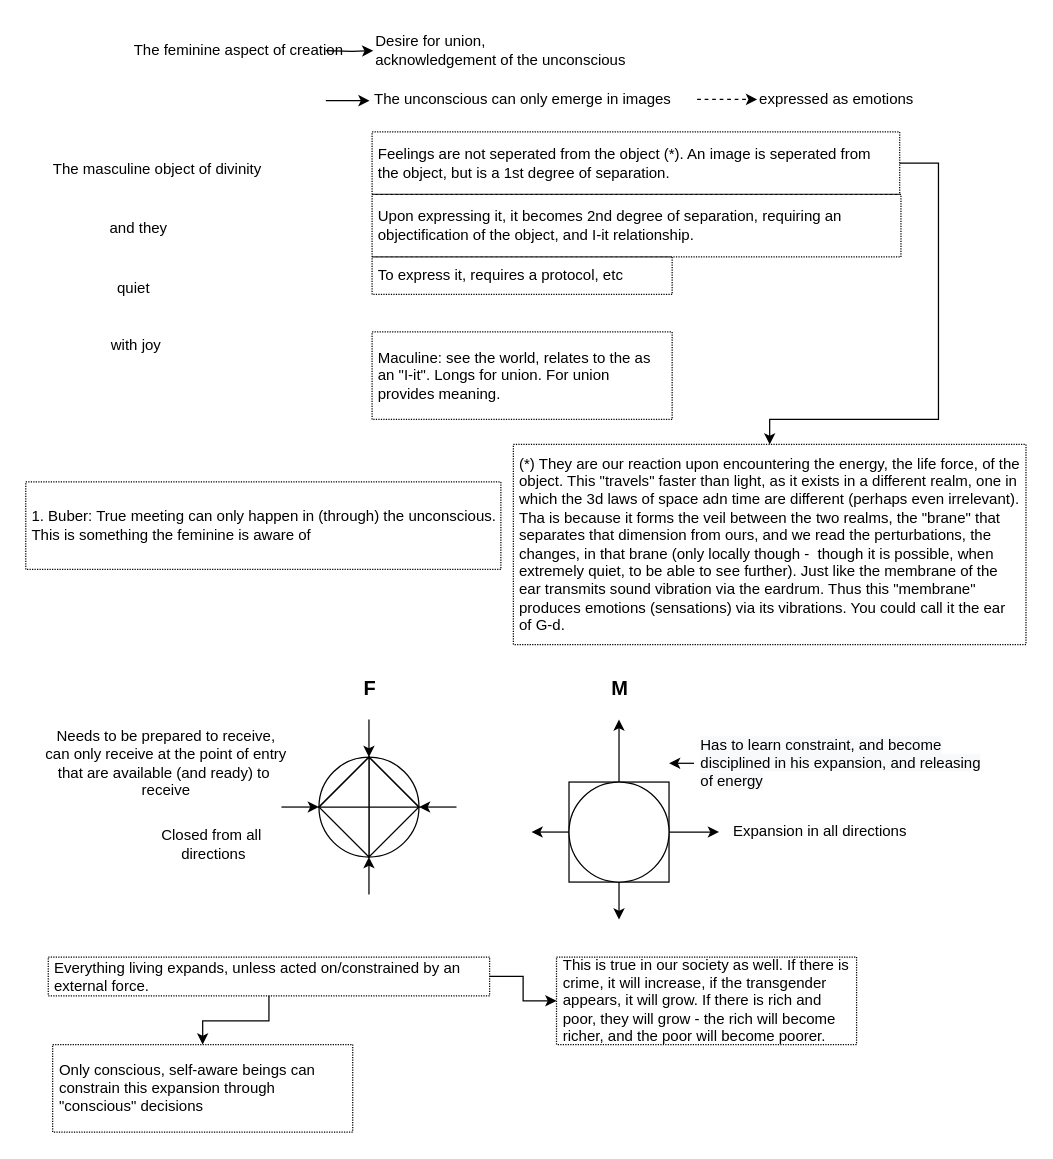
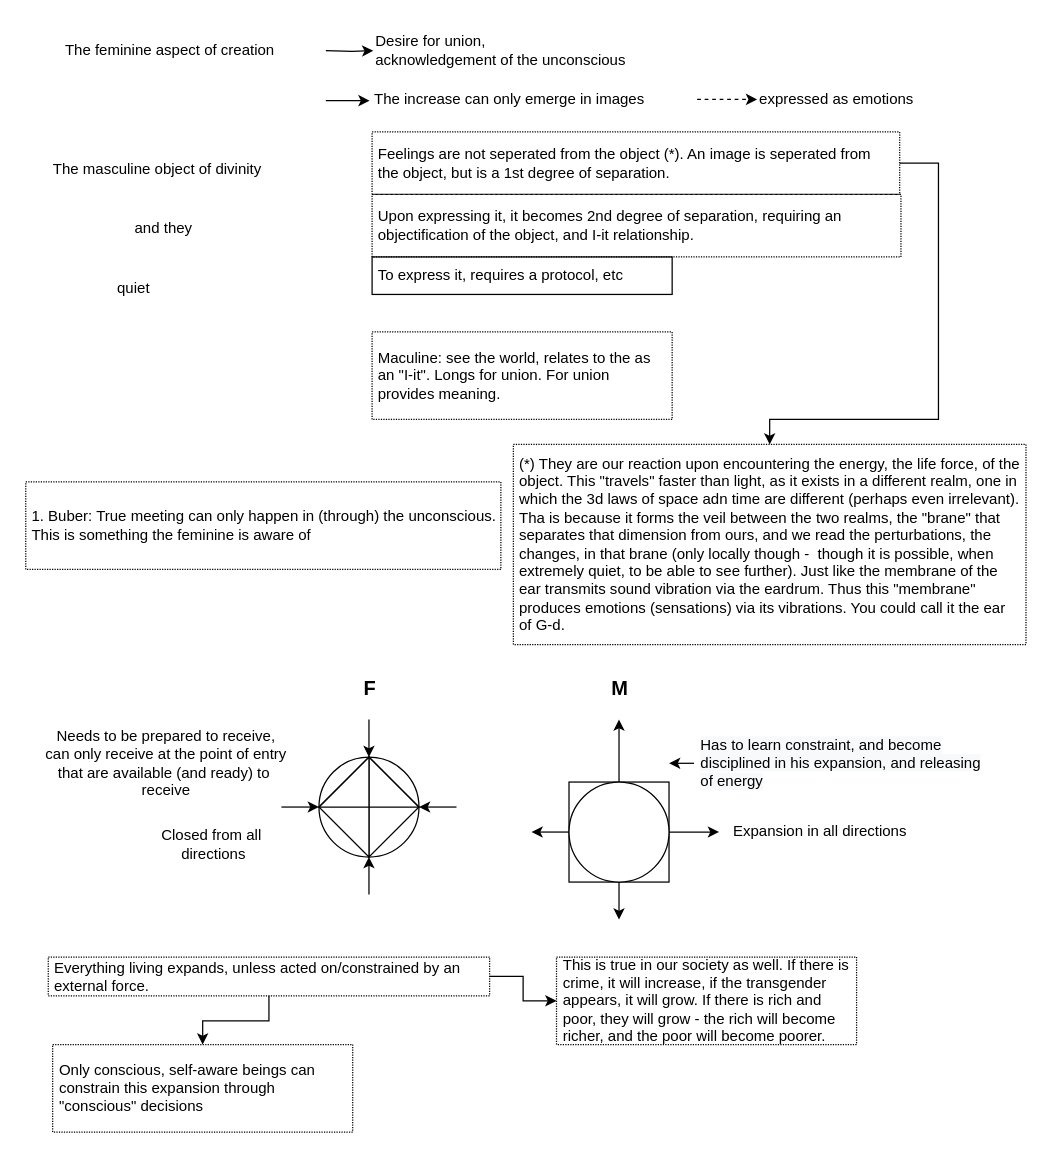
(238, 51) -> (169, 51)
(527, 99) -> (514, 99)
(138, 228) -> (163, 228)
(522, 276) -> (522, 276)
(136, 346) -> none
